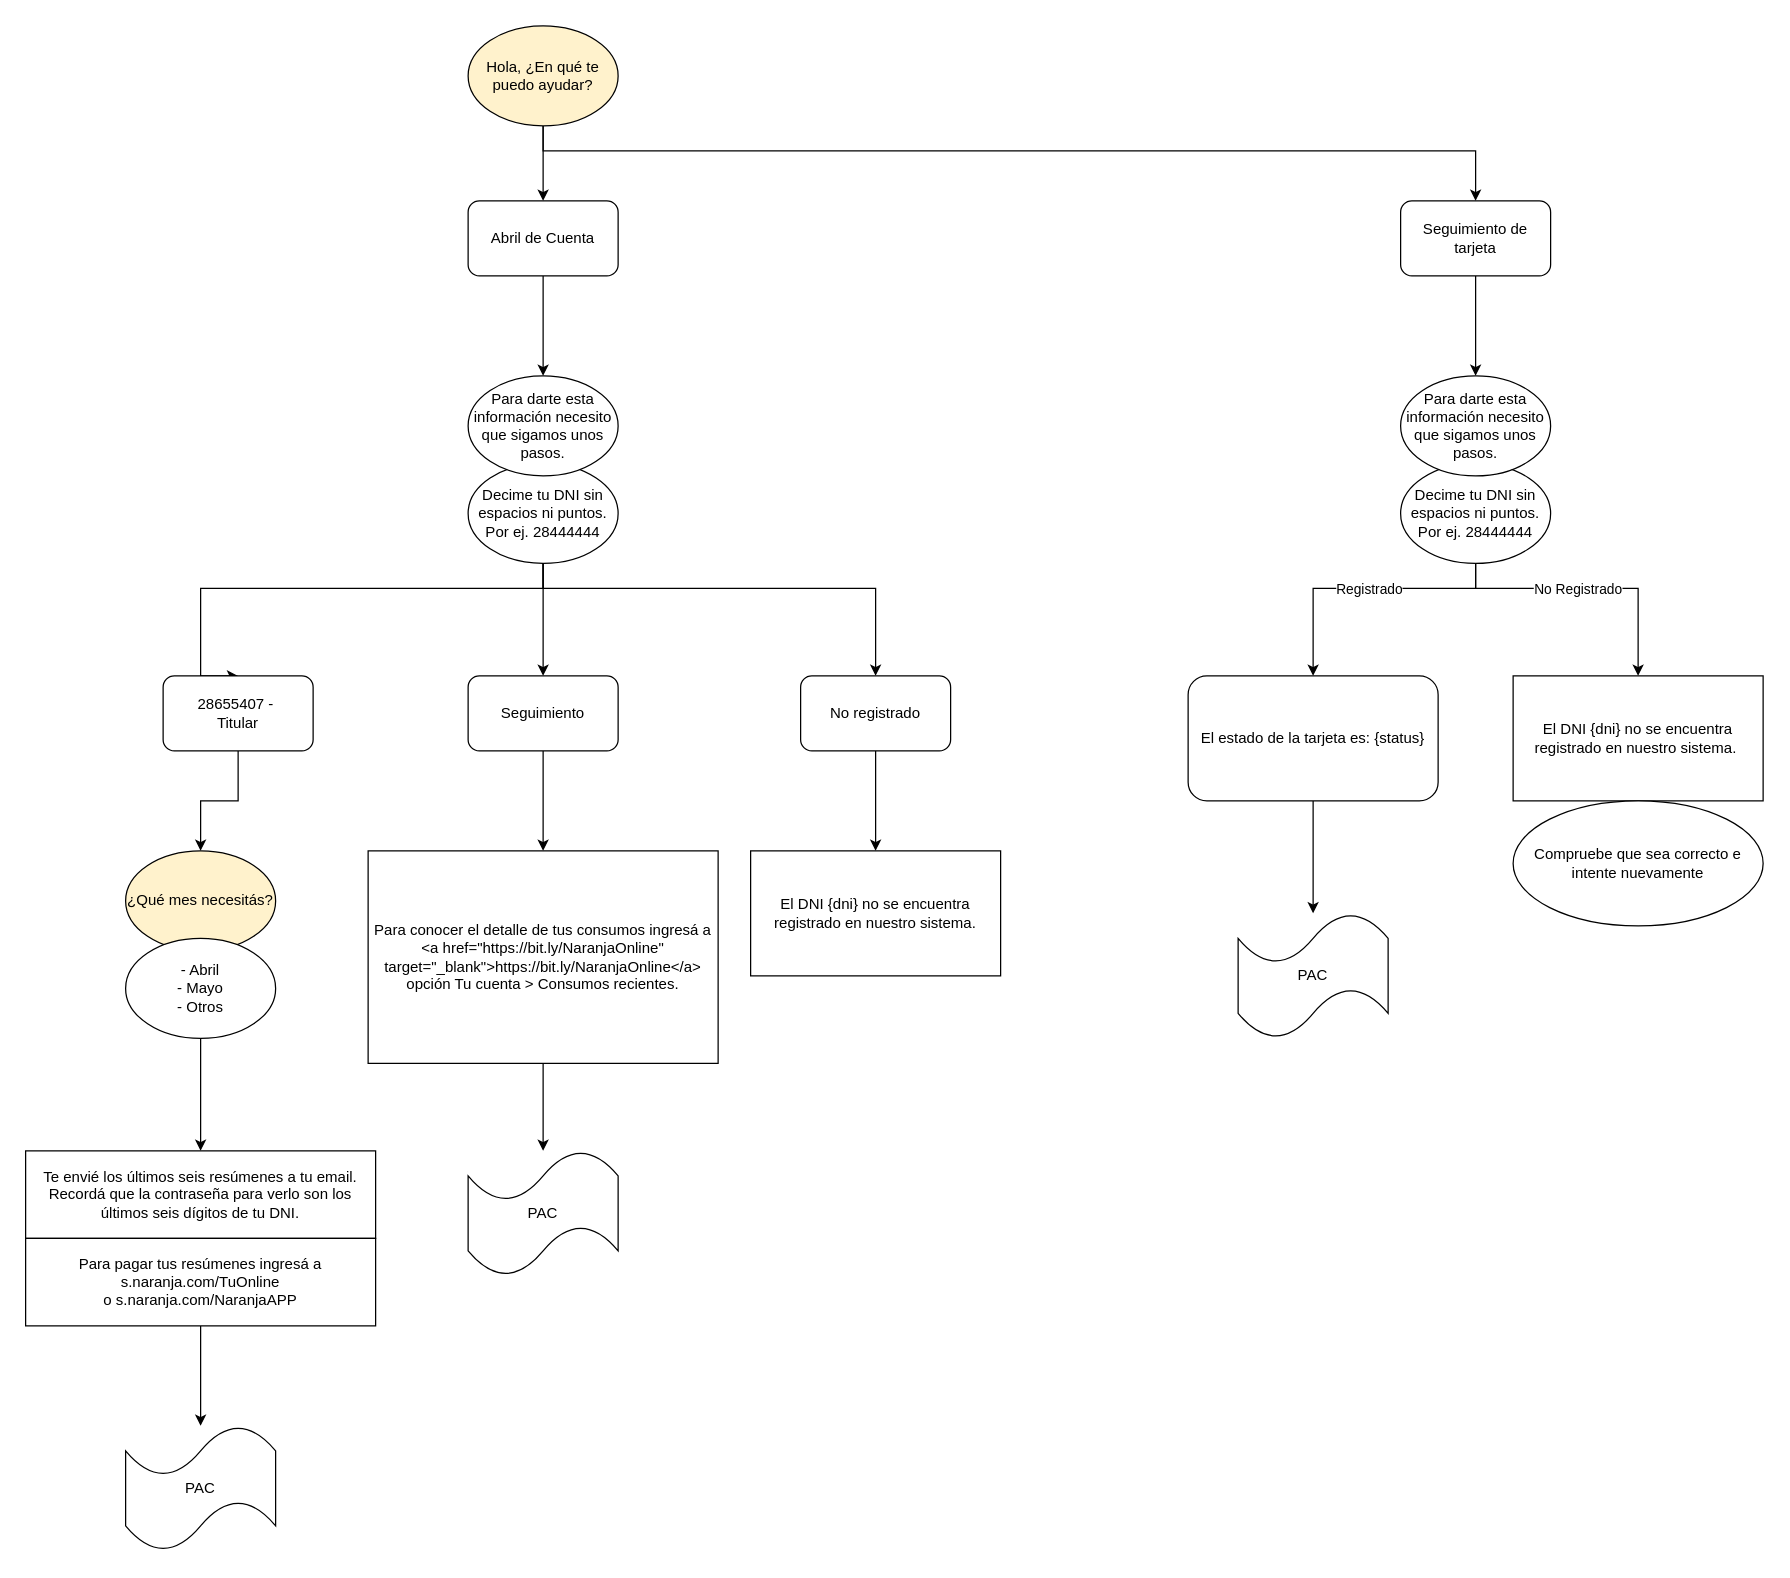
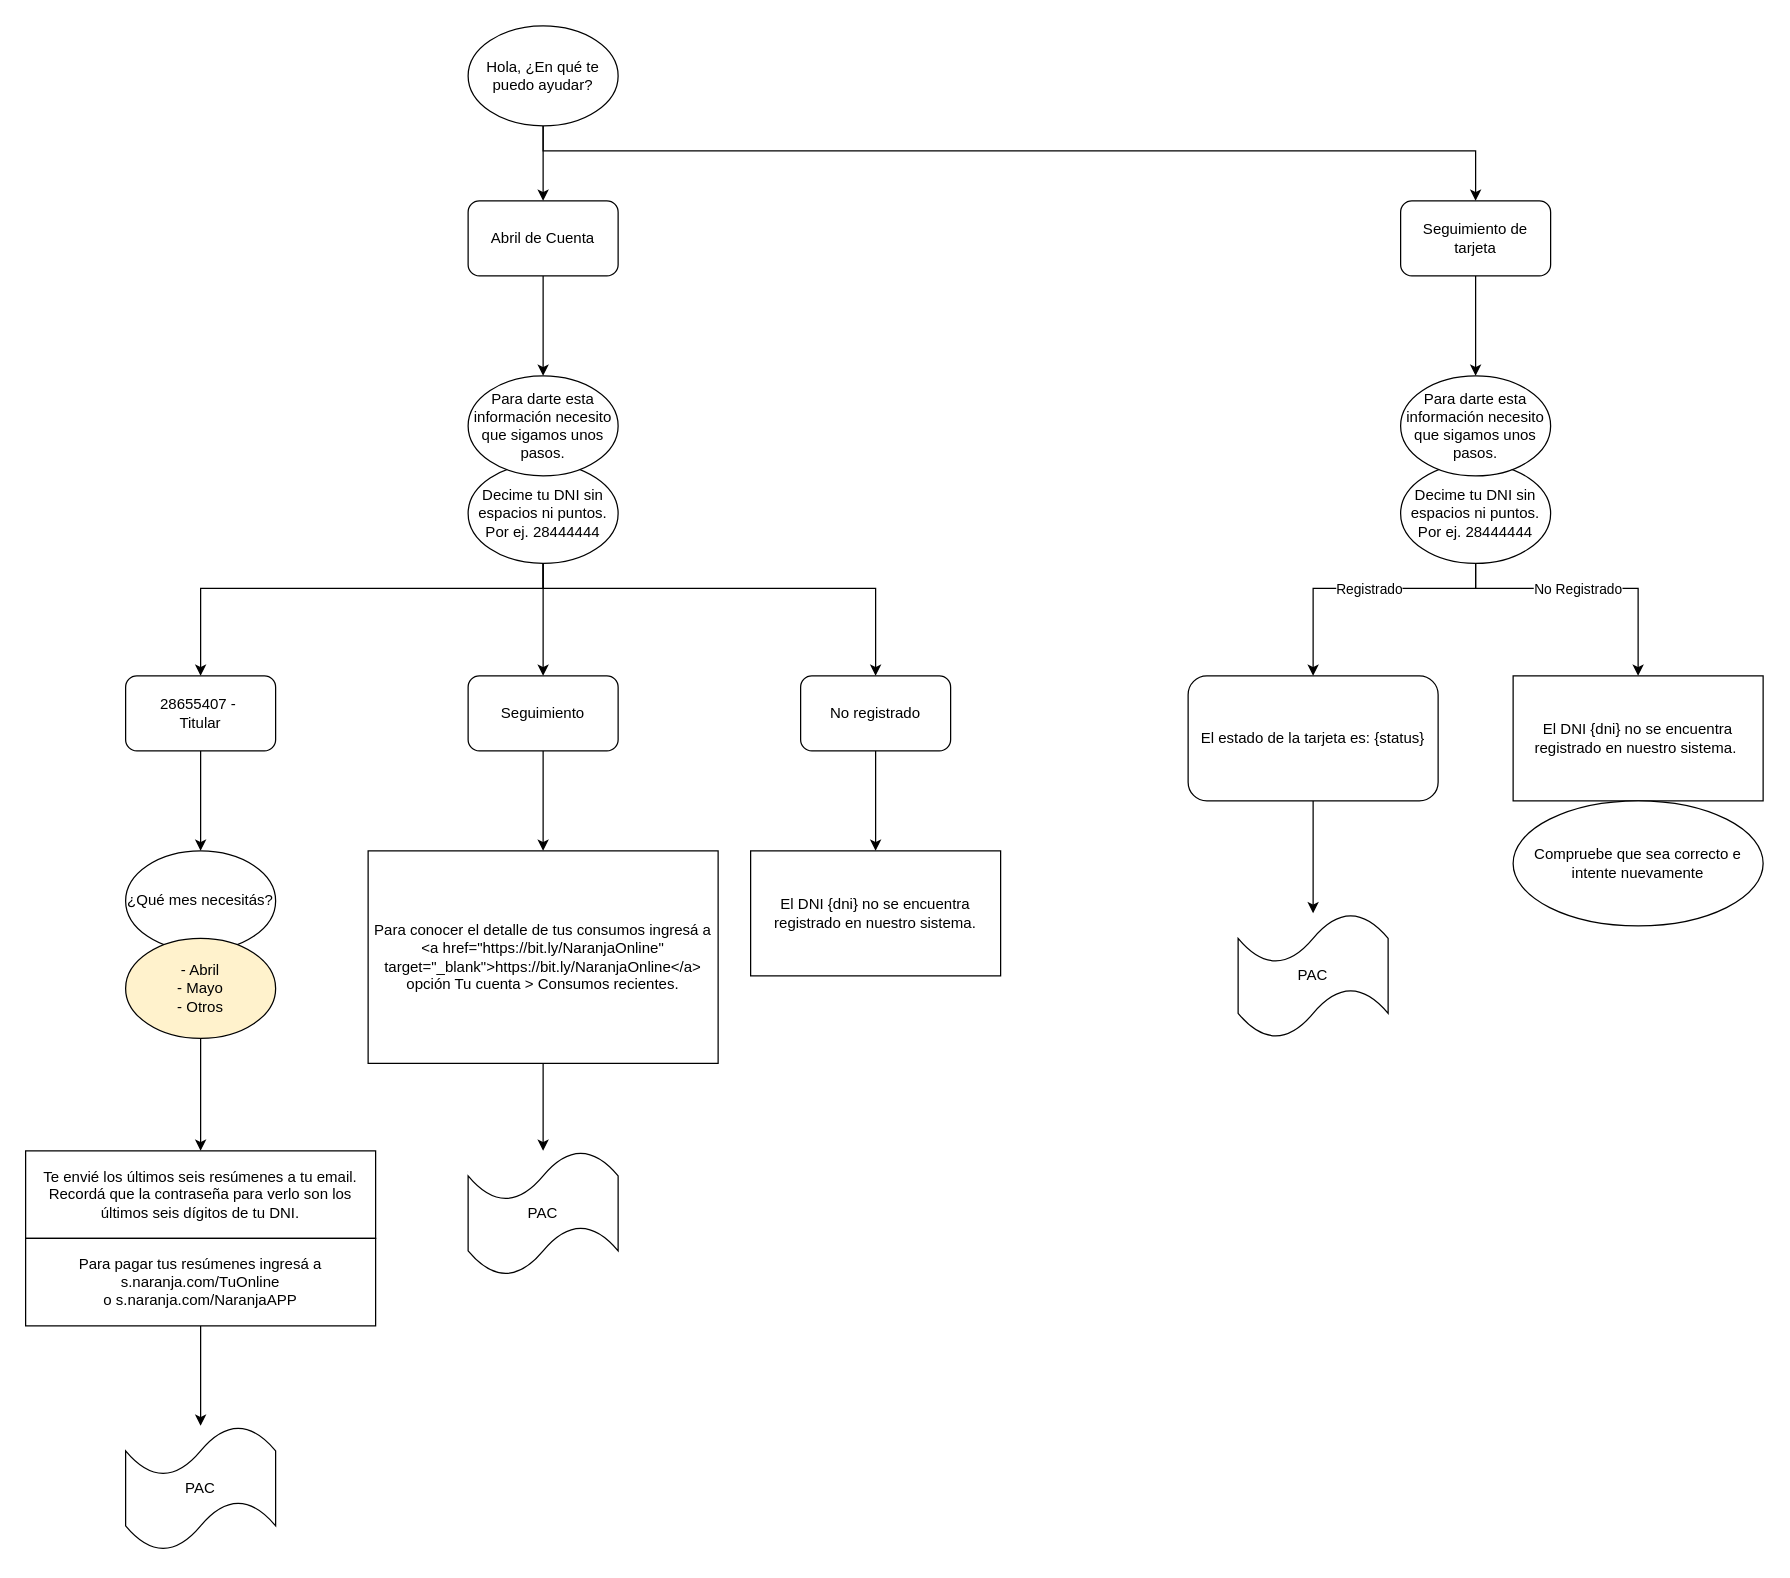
(543, 76) -> (543, 76)
(238, 713) -> (201, 713)
(201, 901) -> (201, 901)
(201, 988) -> (201, 988)
